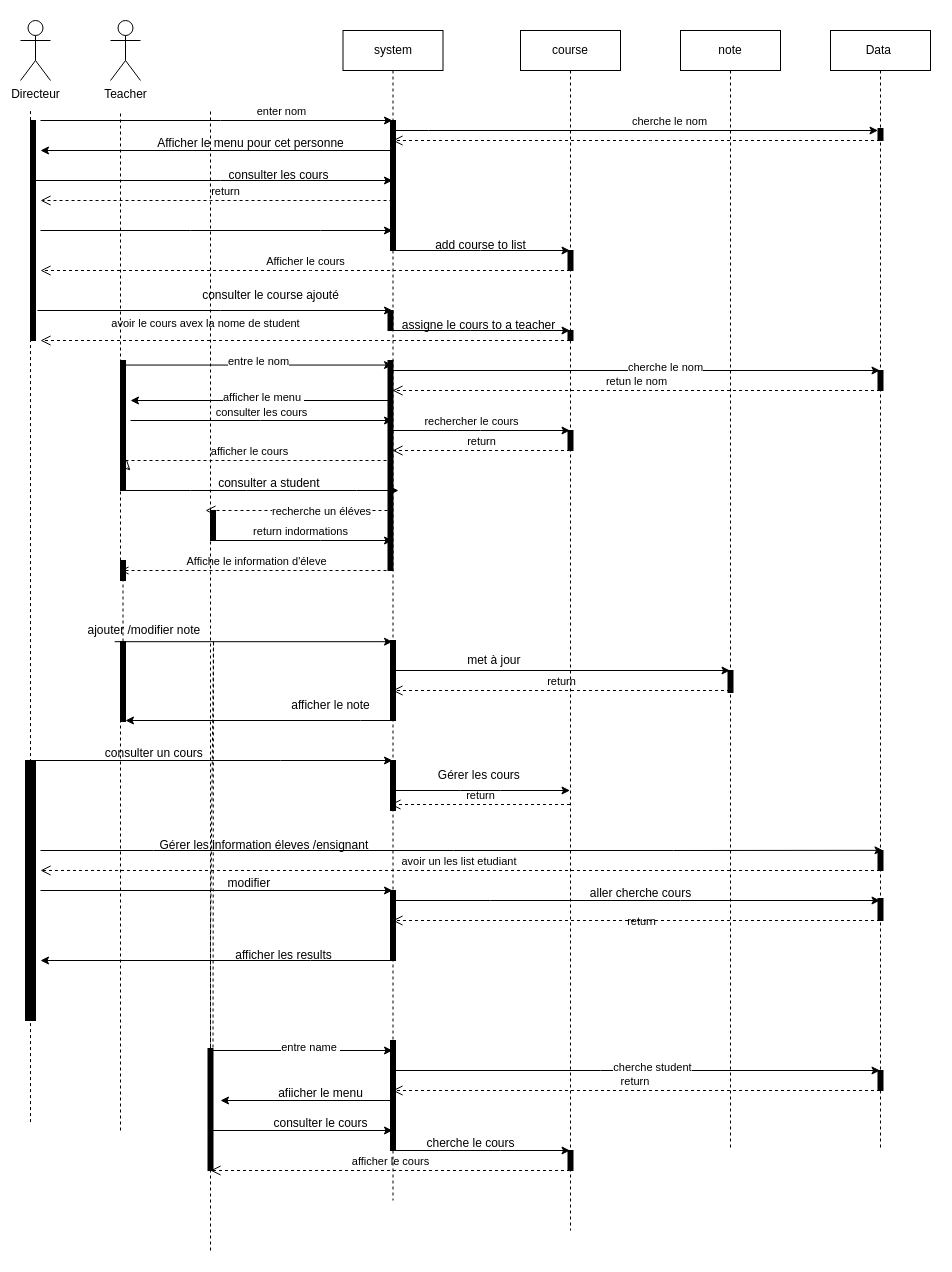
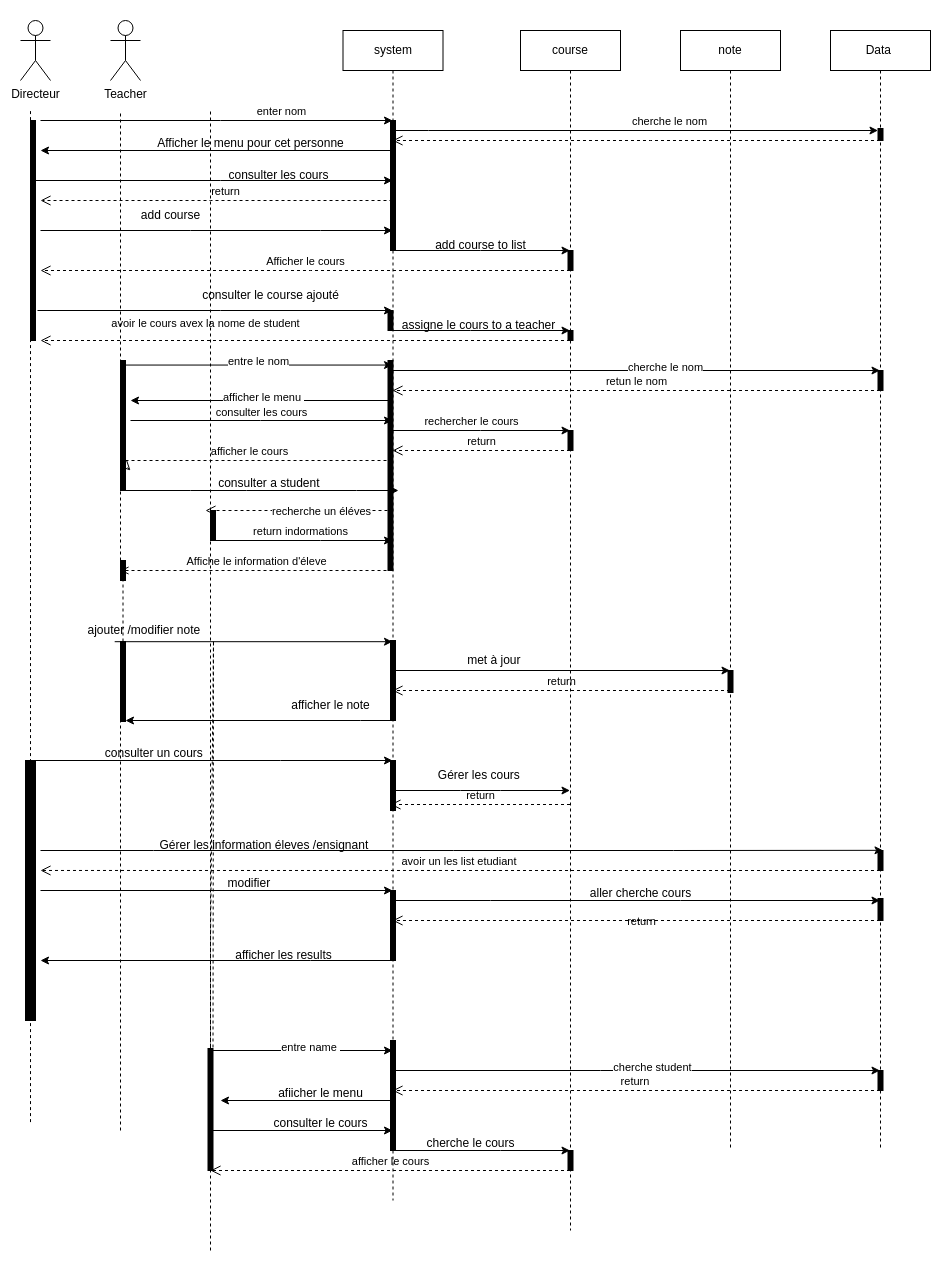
none -> (171, 216)
